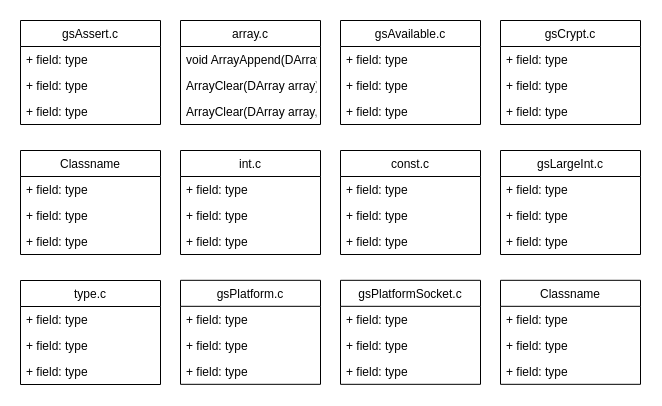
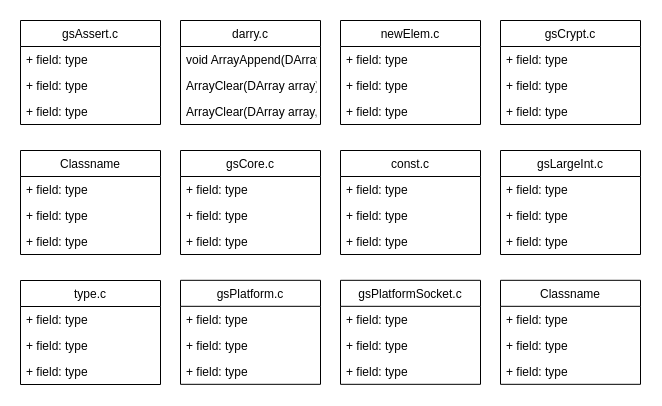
(250, 34) -> (250, 34)
(410, 34) -> (410, 34)
(250, 164) -> (250, 164)
